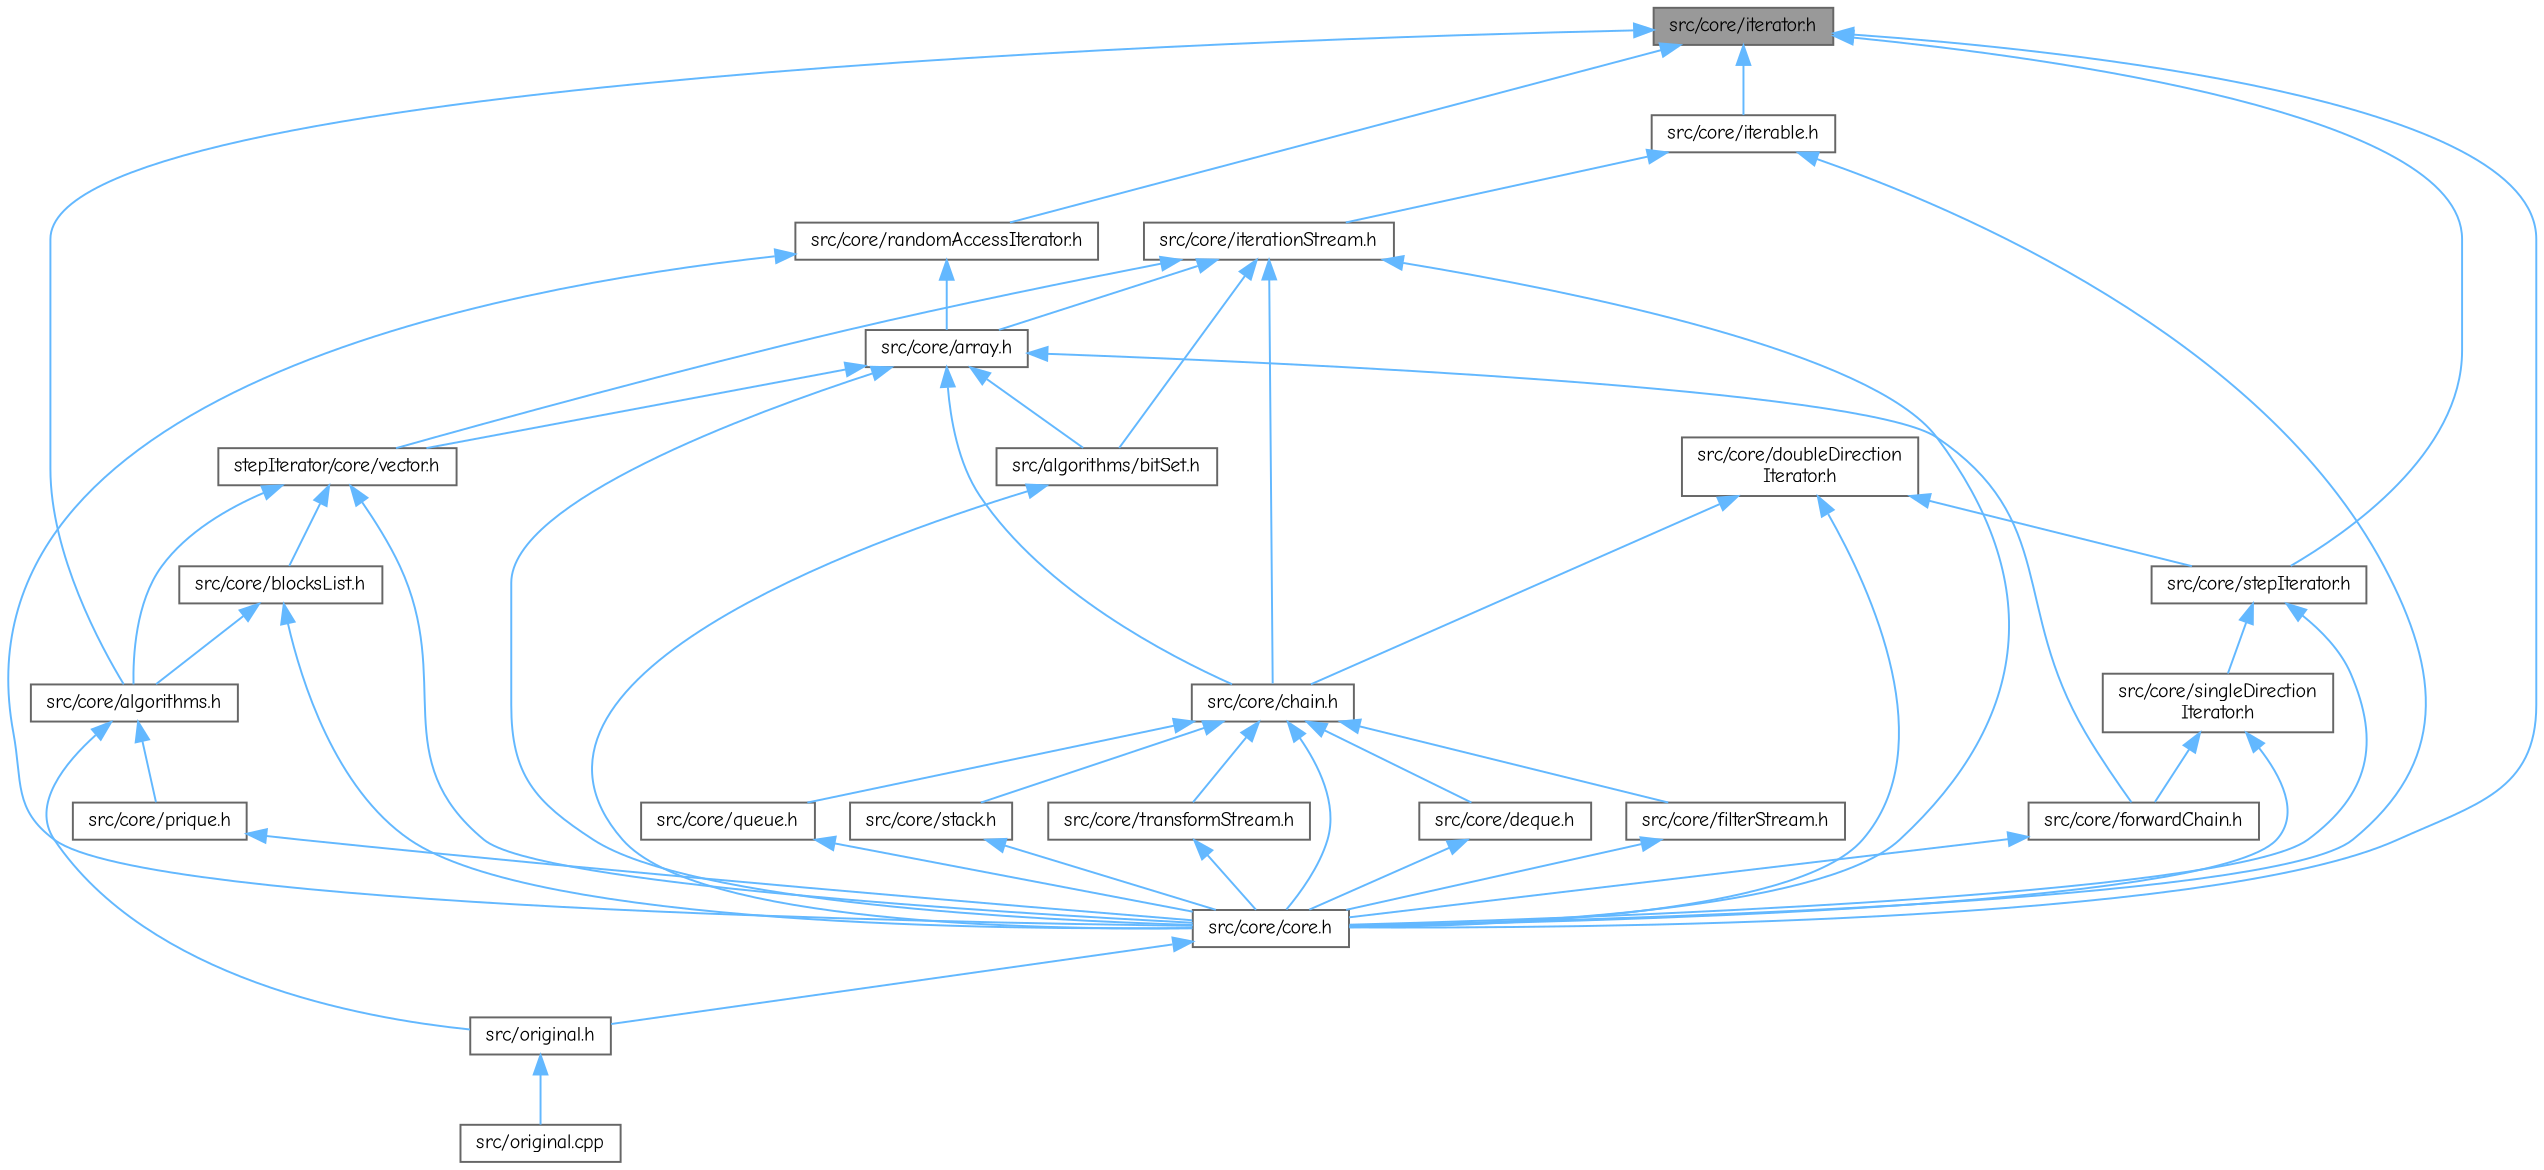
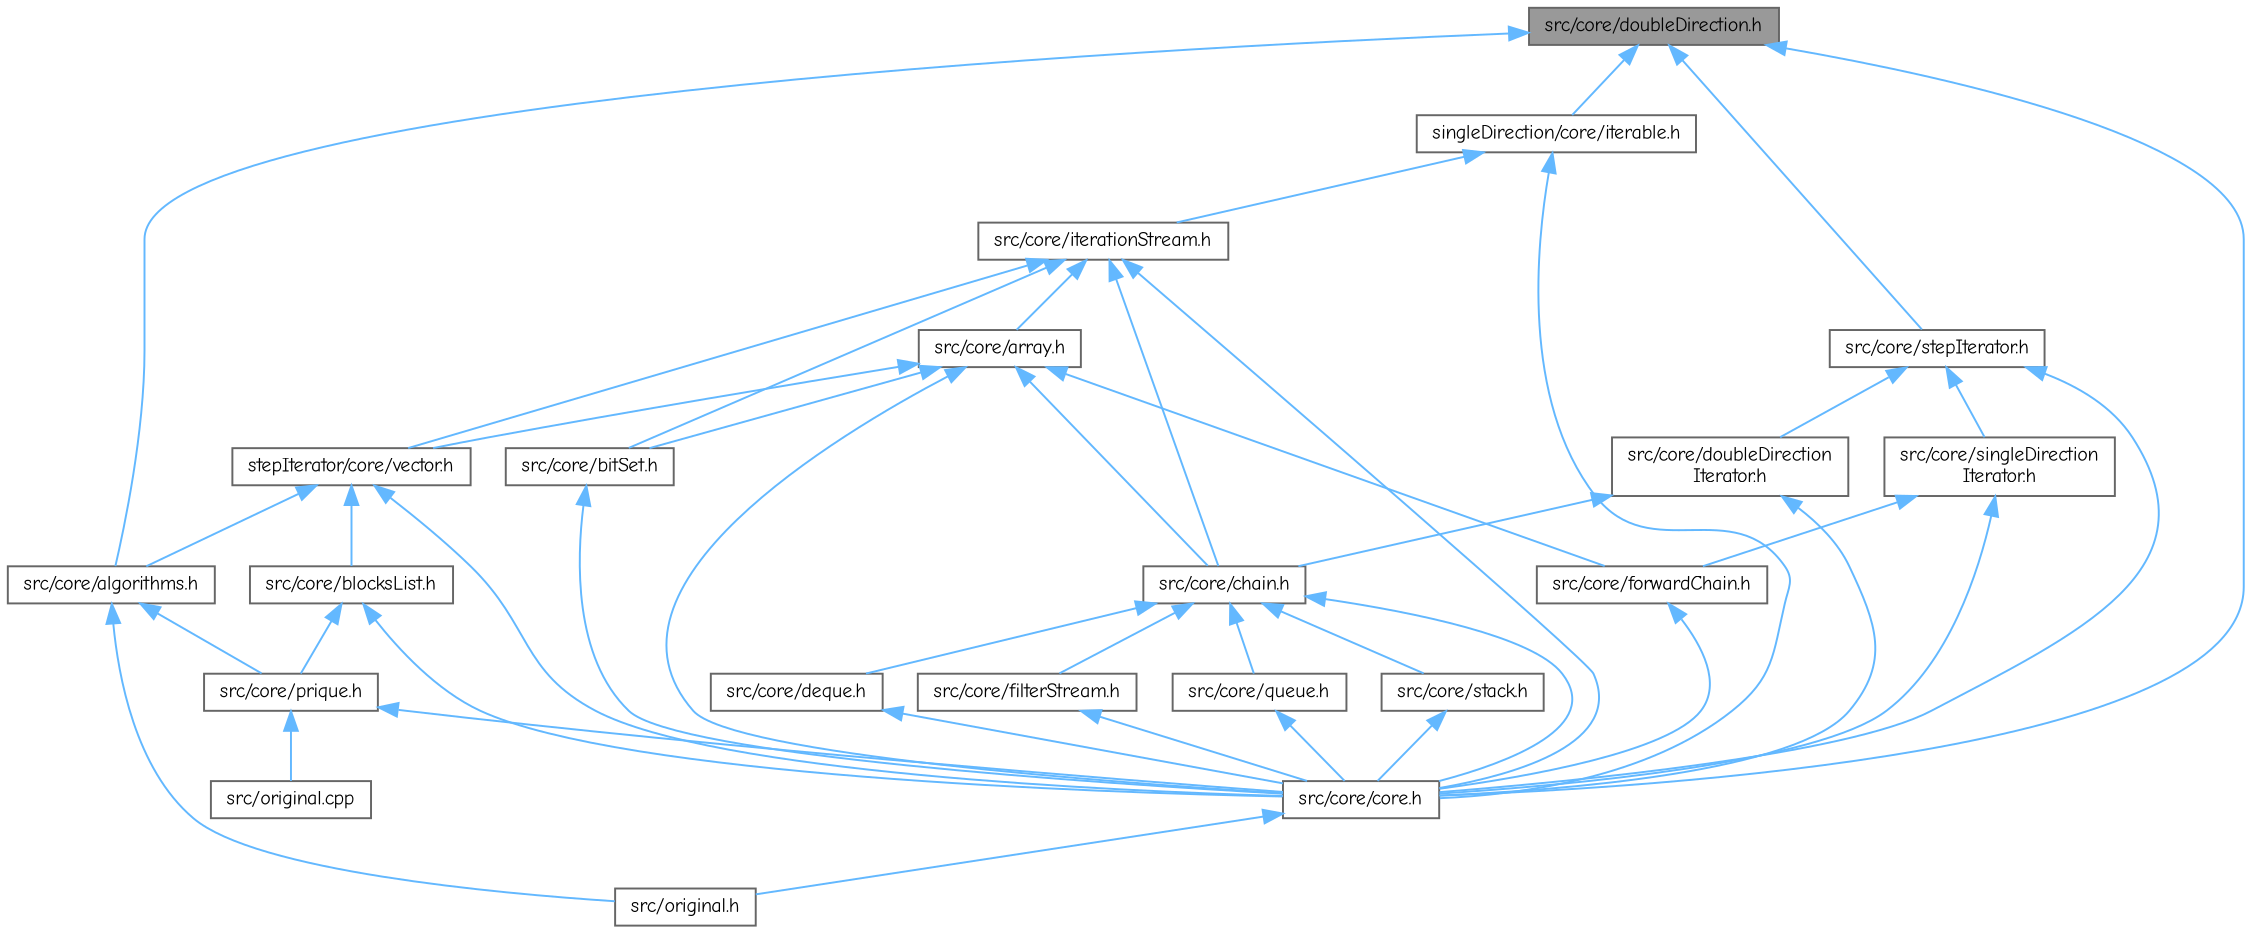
(1743, 26) -> (1654, 26)
(1743, 134) -> (1556, 134)
(947, 241) -> none
(1107, 467) -> (590, 467)
(2060, 533) -> (1834, 407)
(200, 650) -> (316, 647)
(1179, 821) -> none
(541, 1100) -> (291, 756)
